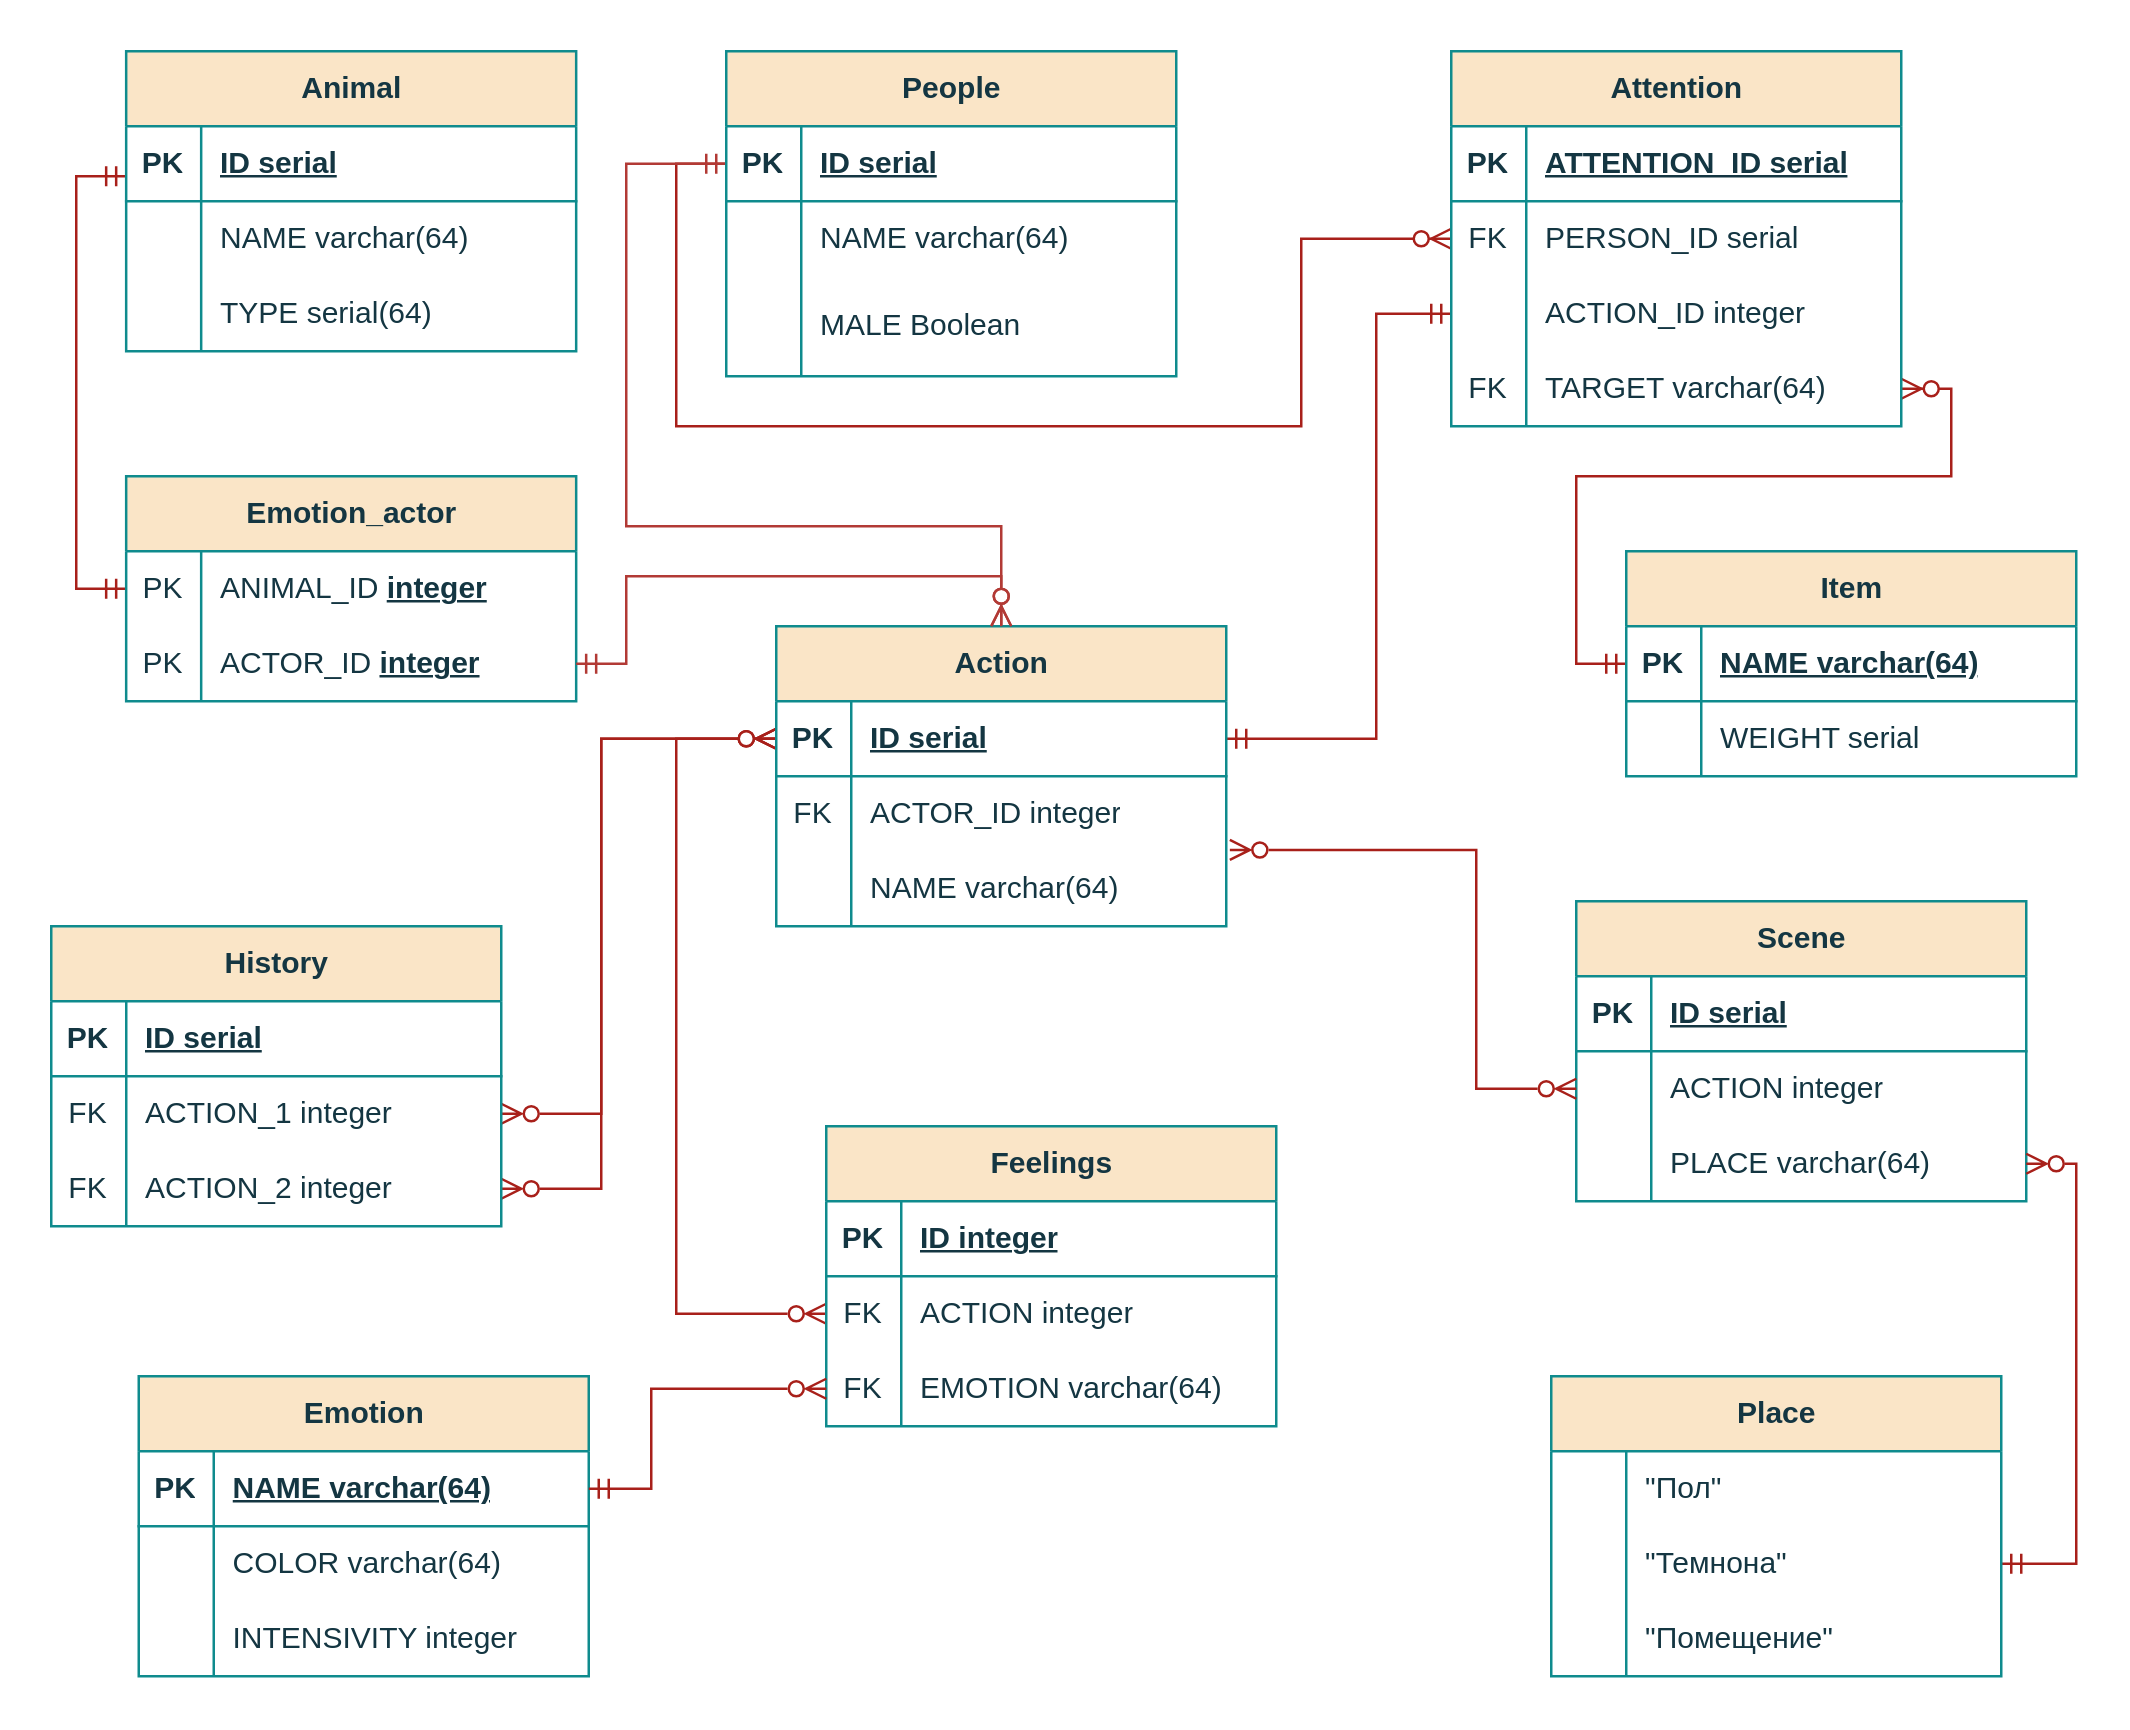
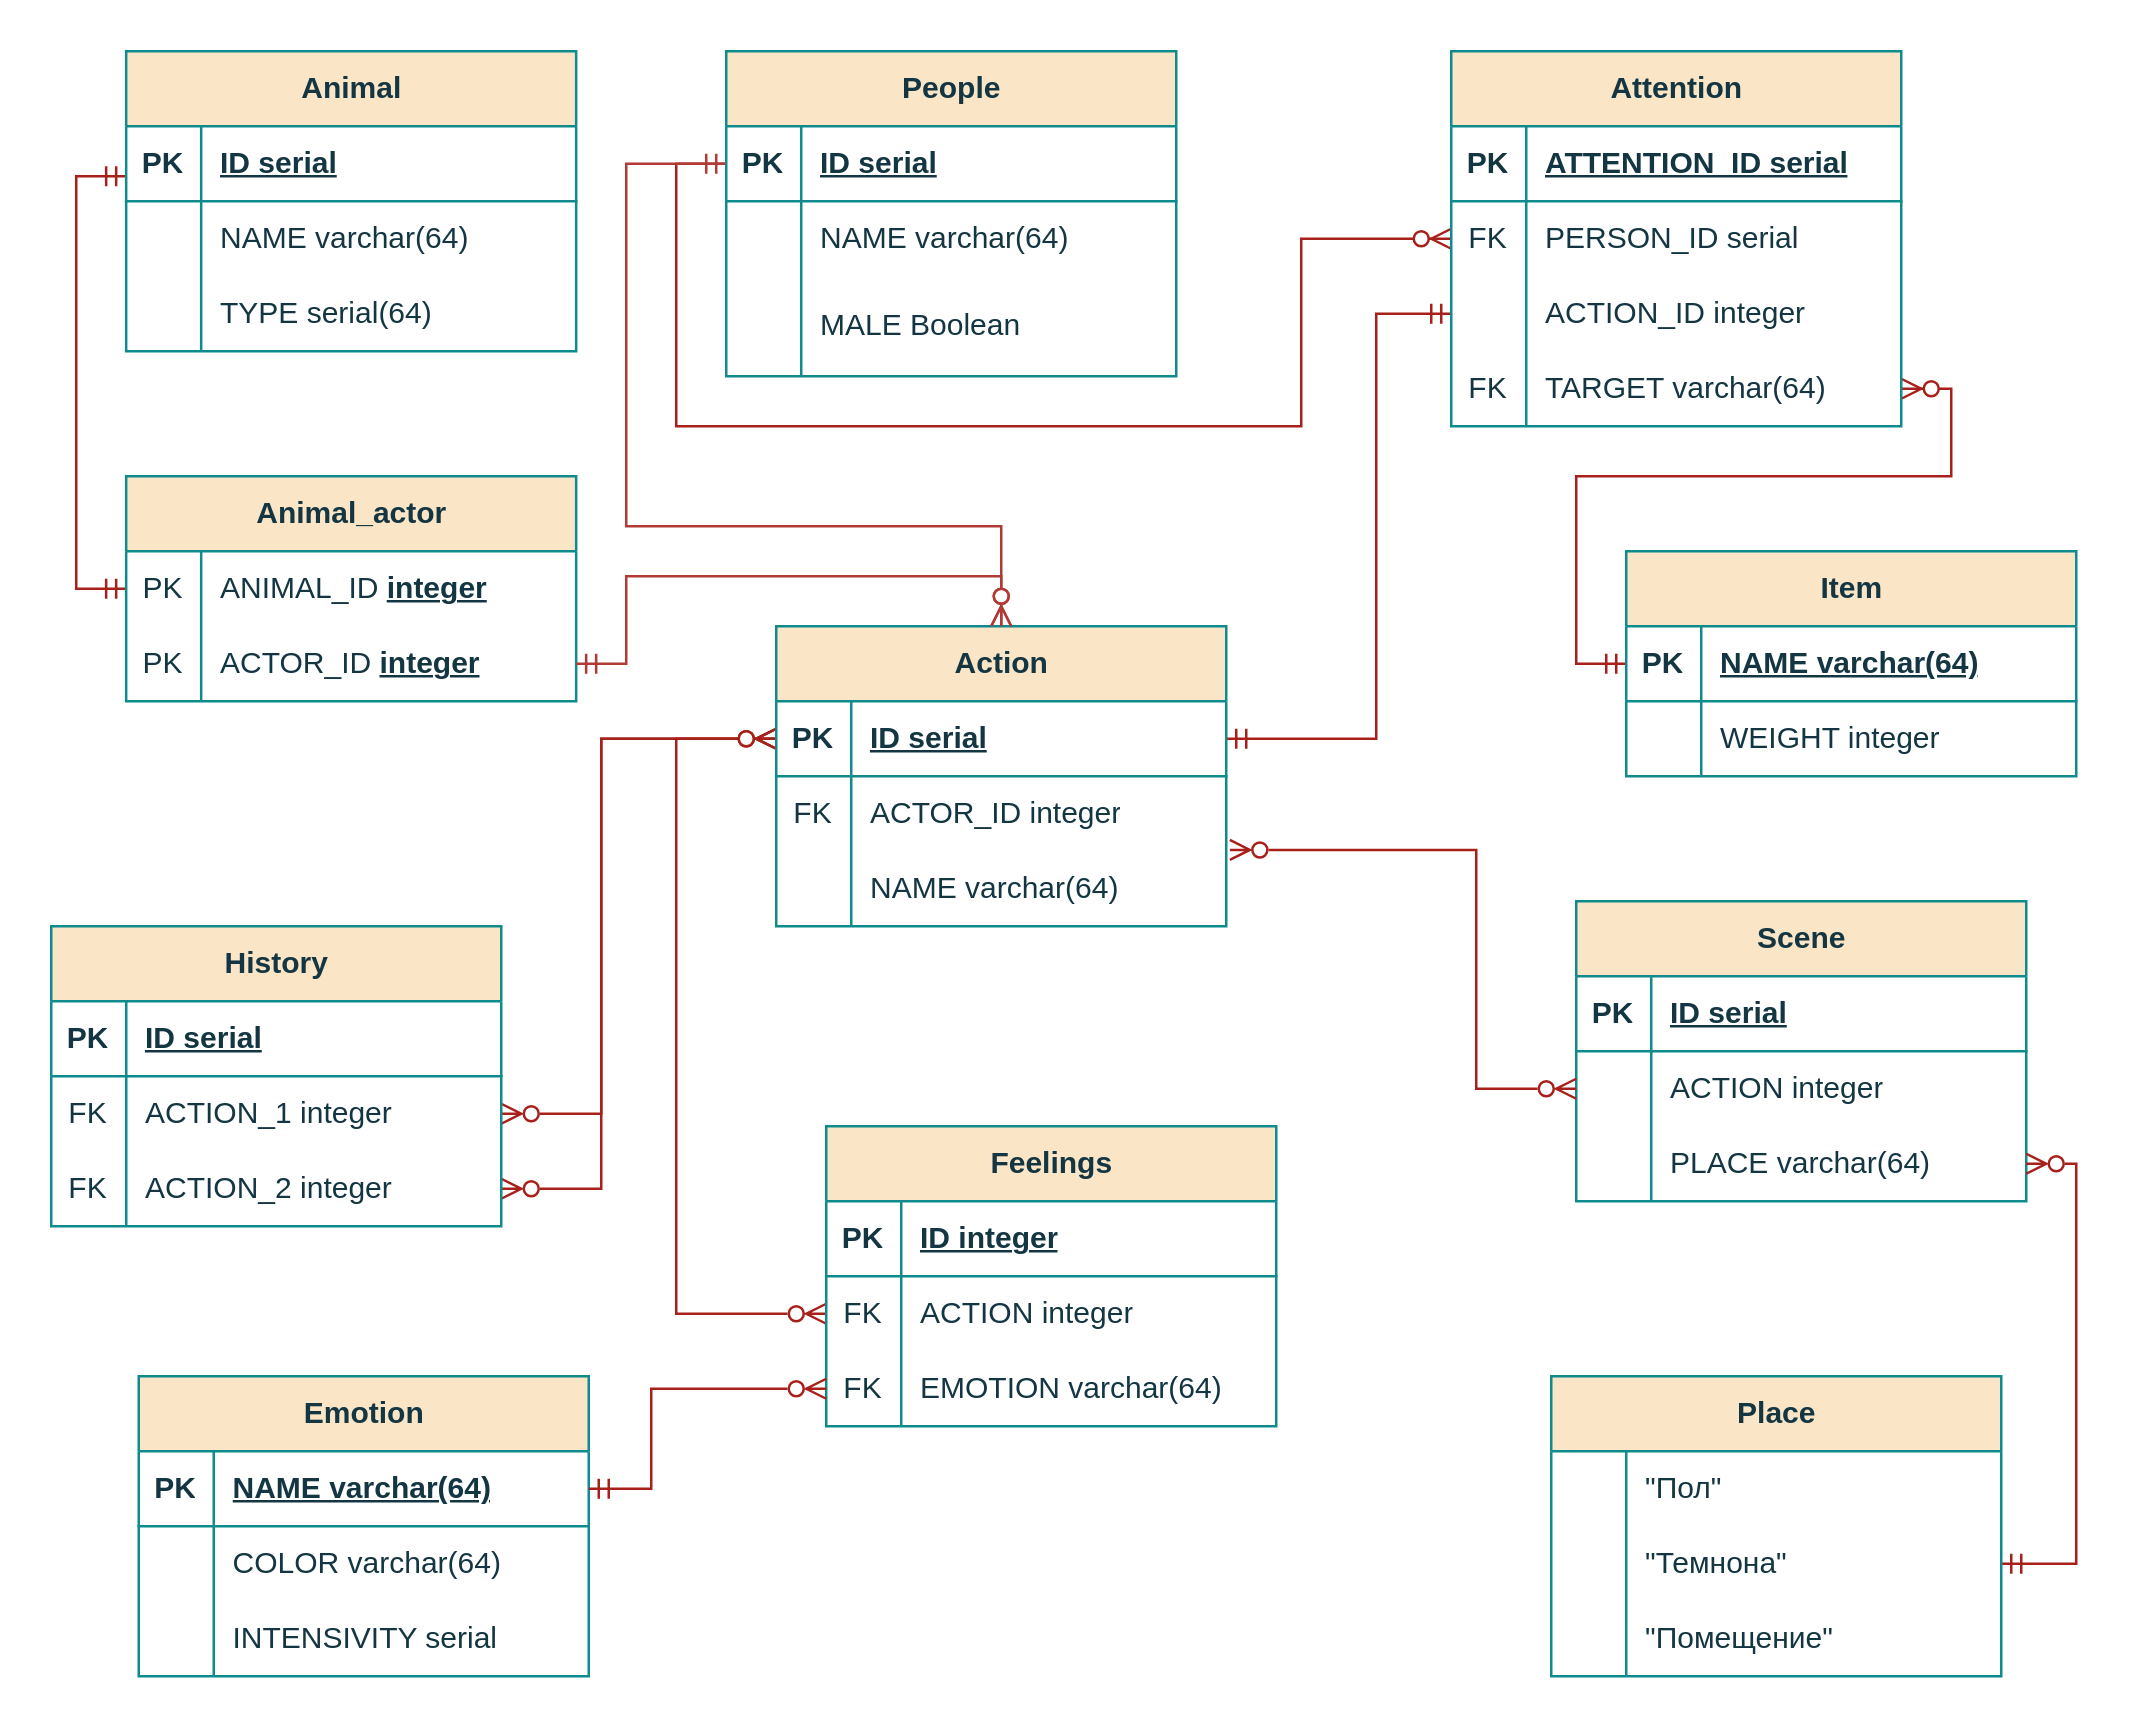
(353, 514) -> (353, 514)
(1819, 739) -> (1831, 739)
(386, 1639) -> (373, 1639)
